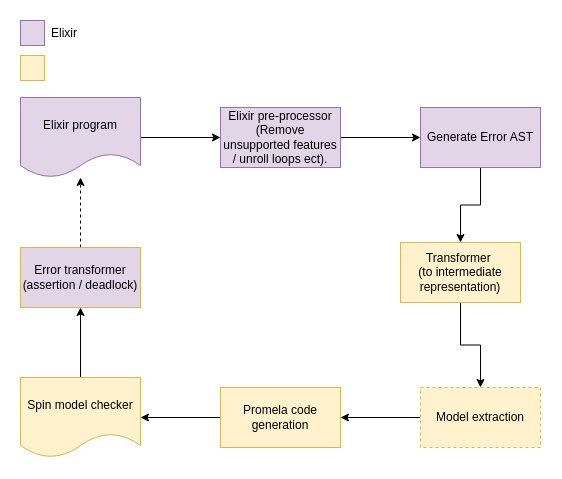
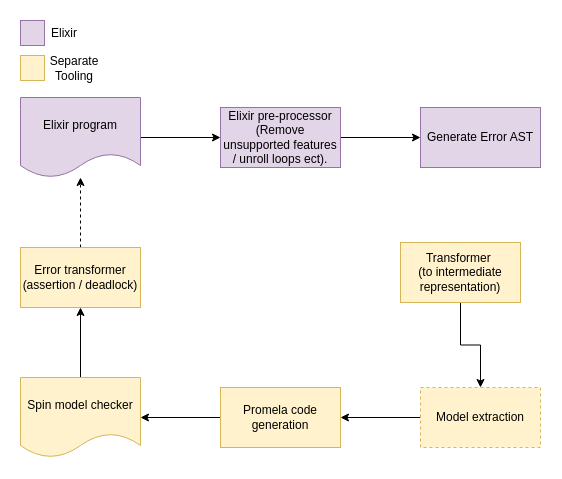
none -> (75, 68)
(474, 205) -> none
(81, 278) -> (81, 278)
